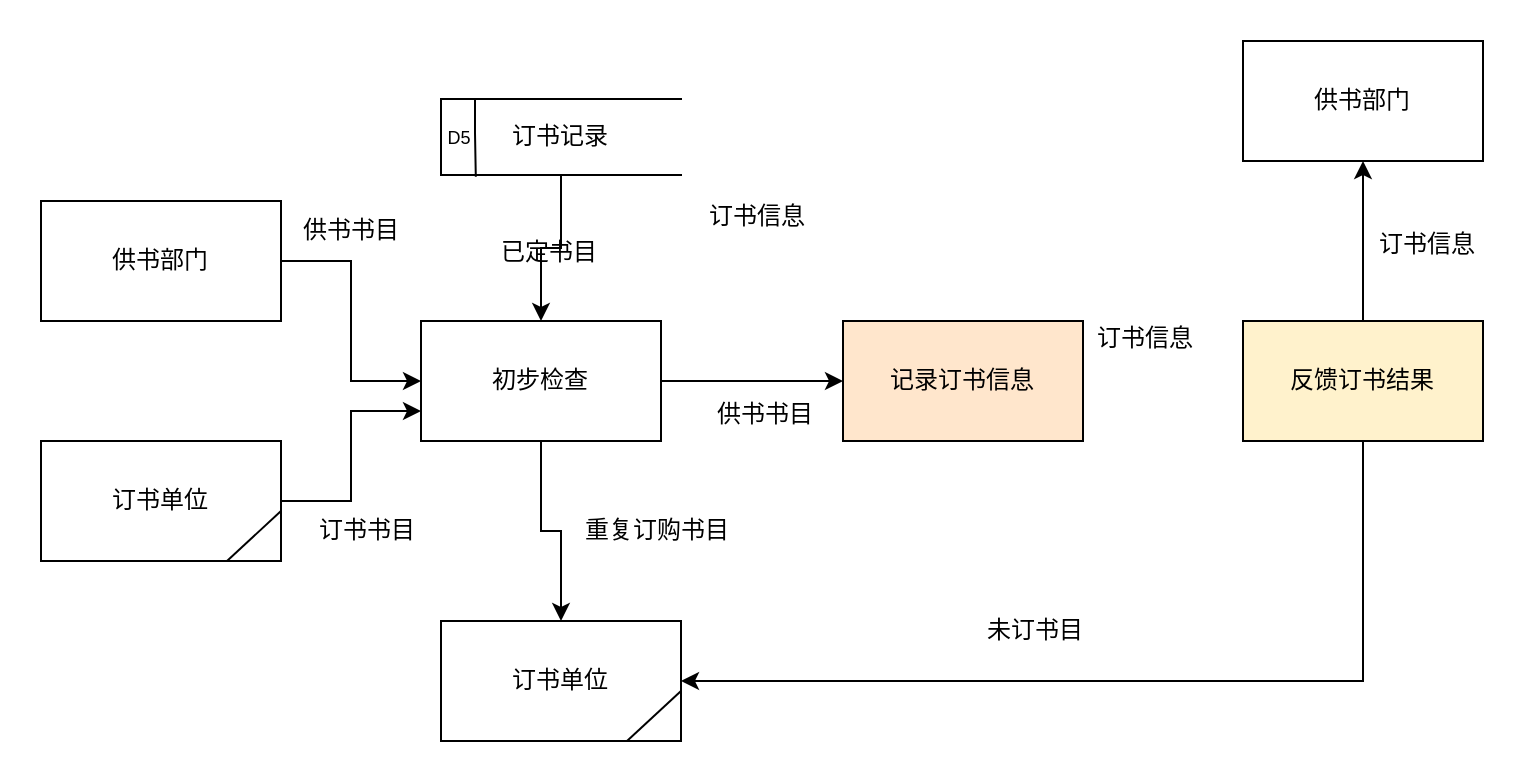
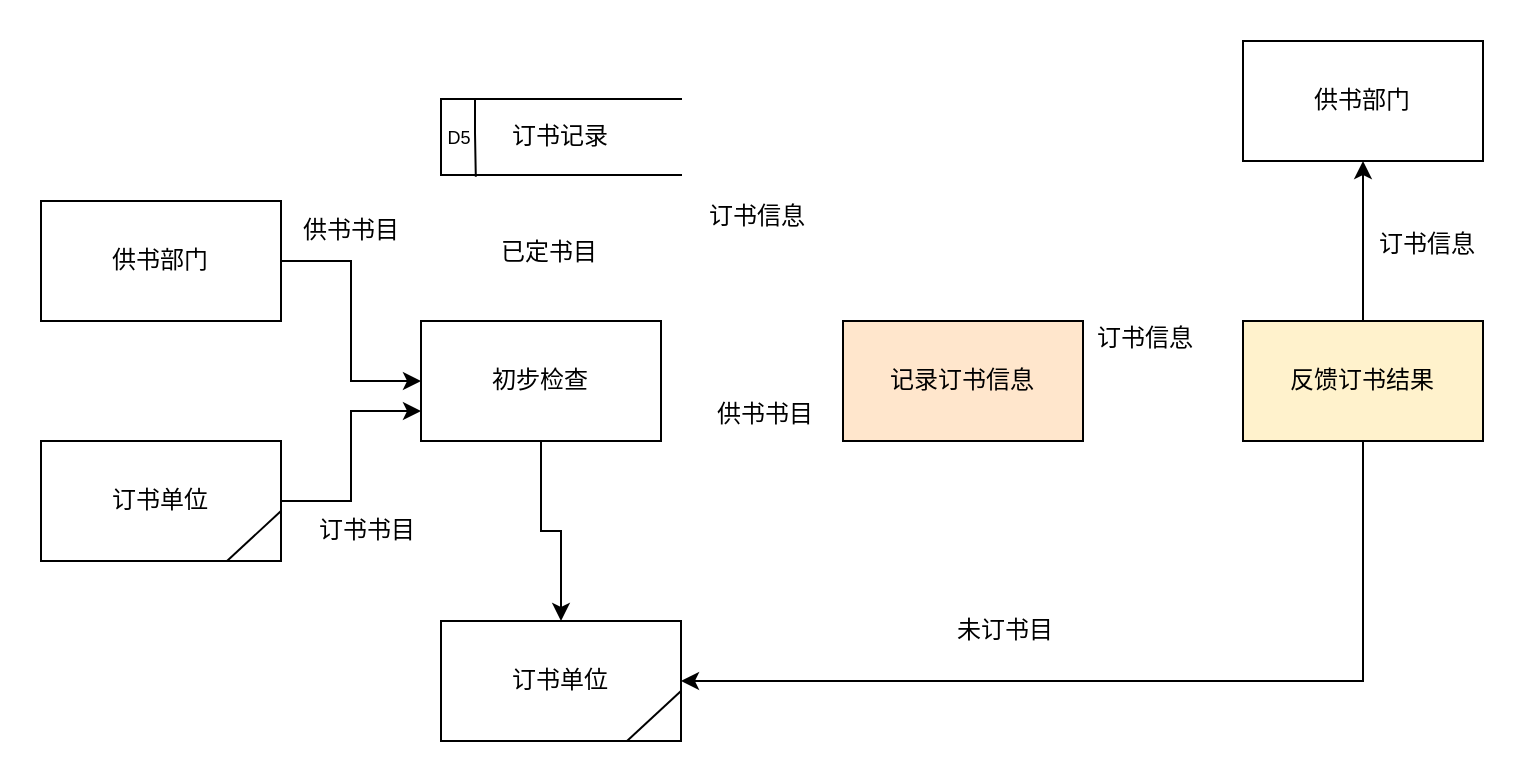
(556, 248) -> none
(745, 381) -> none
(657, 531) -> none
(1035, 631) -> (1005, 631)
